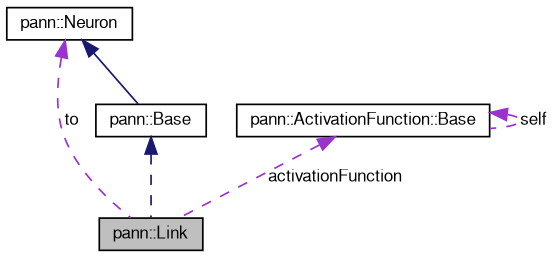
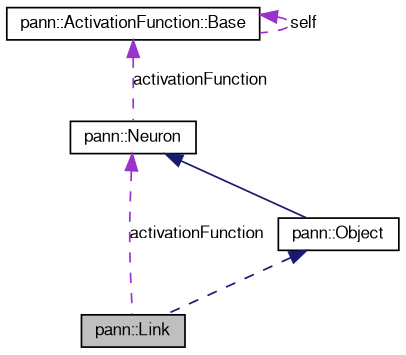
(72, 121) -> (197, 234)
(151, 121) -> (339, 234)
(249, 181) -> (133, 89)
